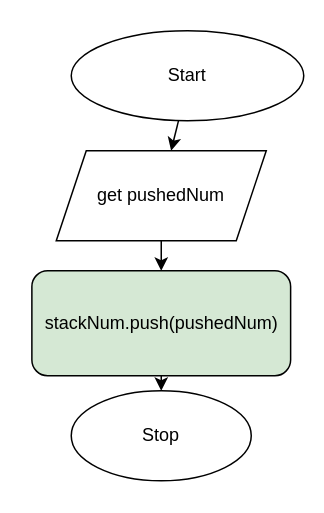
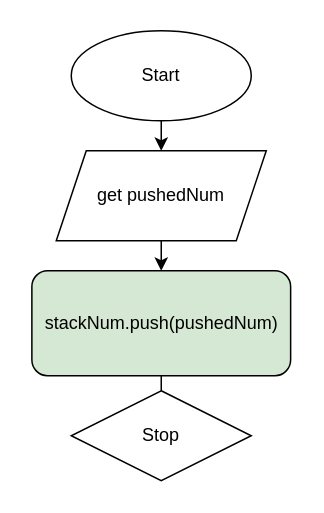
(188, 76) -> (161, 76)
(161, 379) -> (161, 384)
(161, 436) -> (161, 436)
